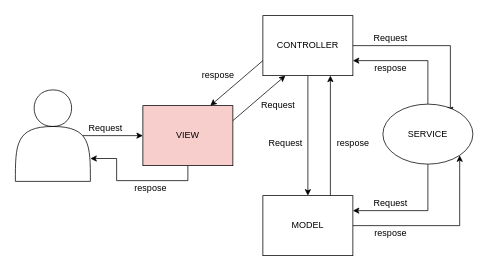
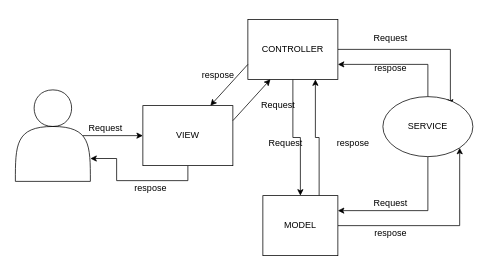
(308, 45) -> (293, 49)
(428, 134) -> (428, 126)
(188, 135) -> (188, 135)
(308, 225) -> (300, 225)
